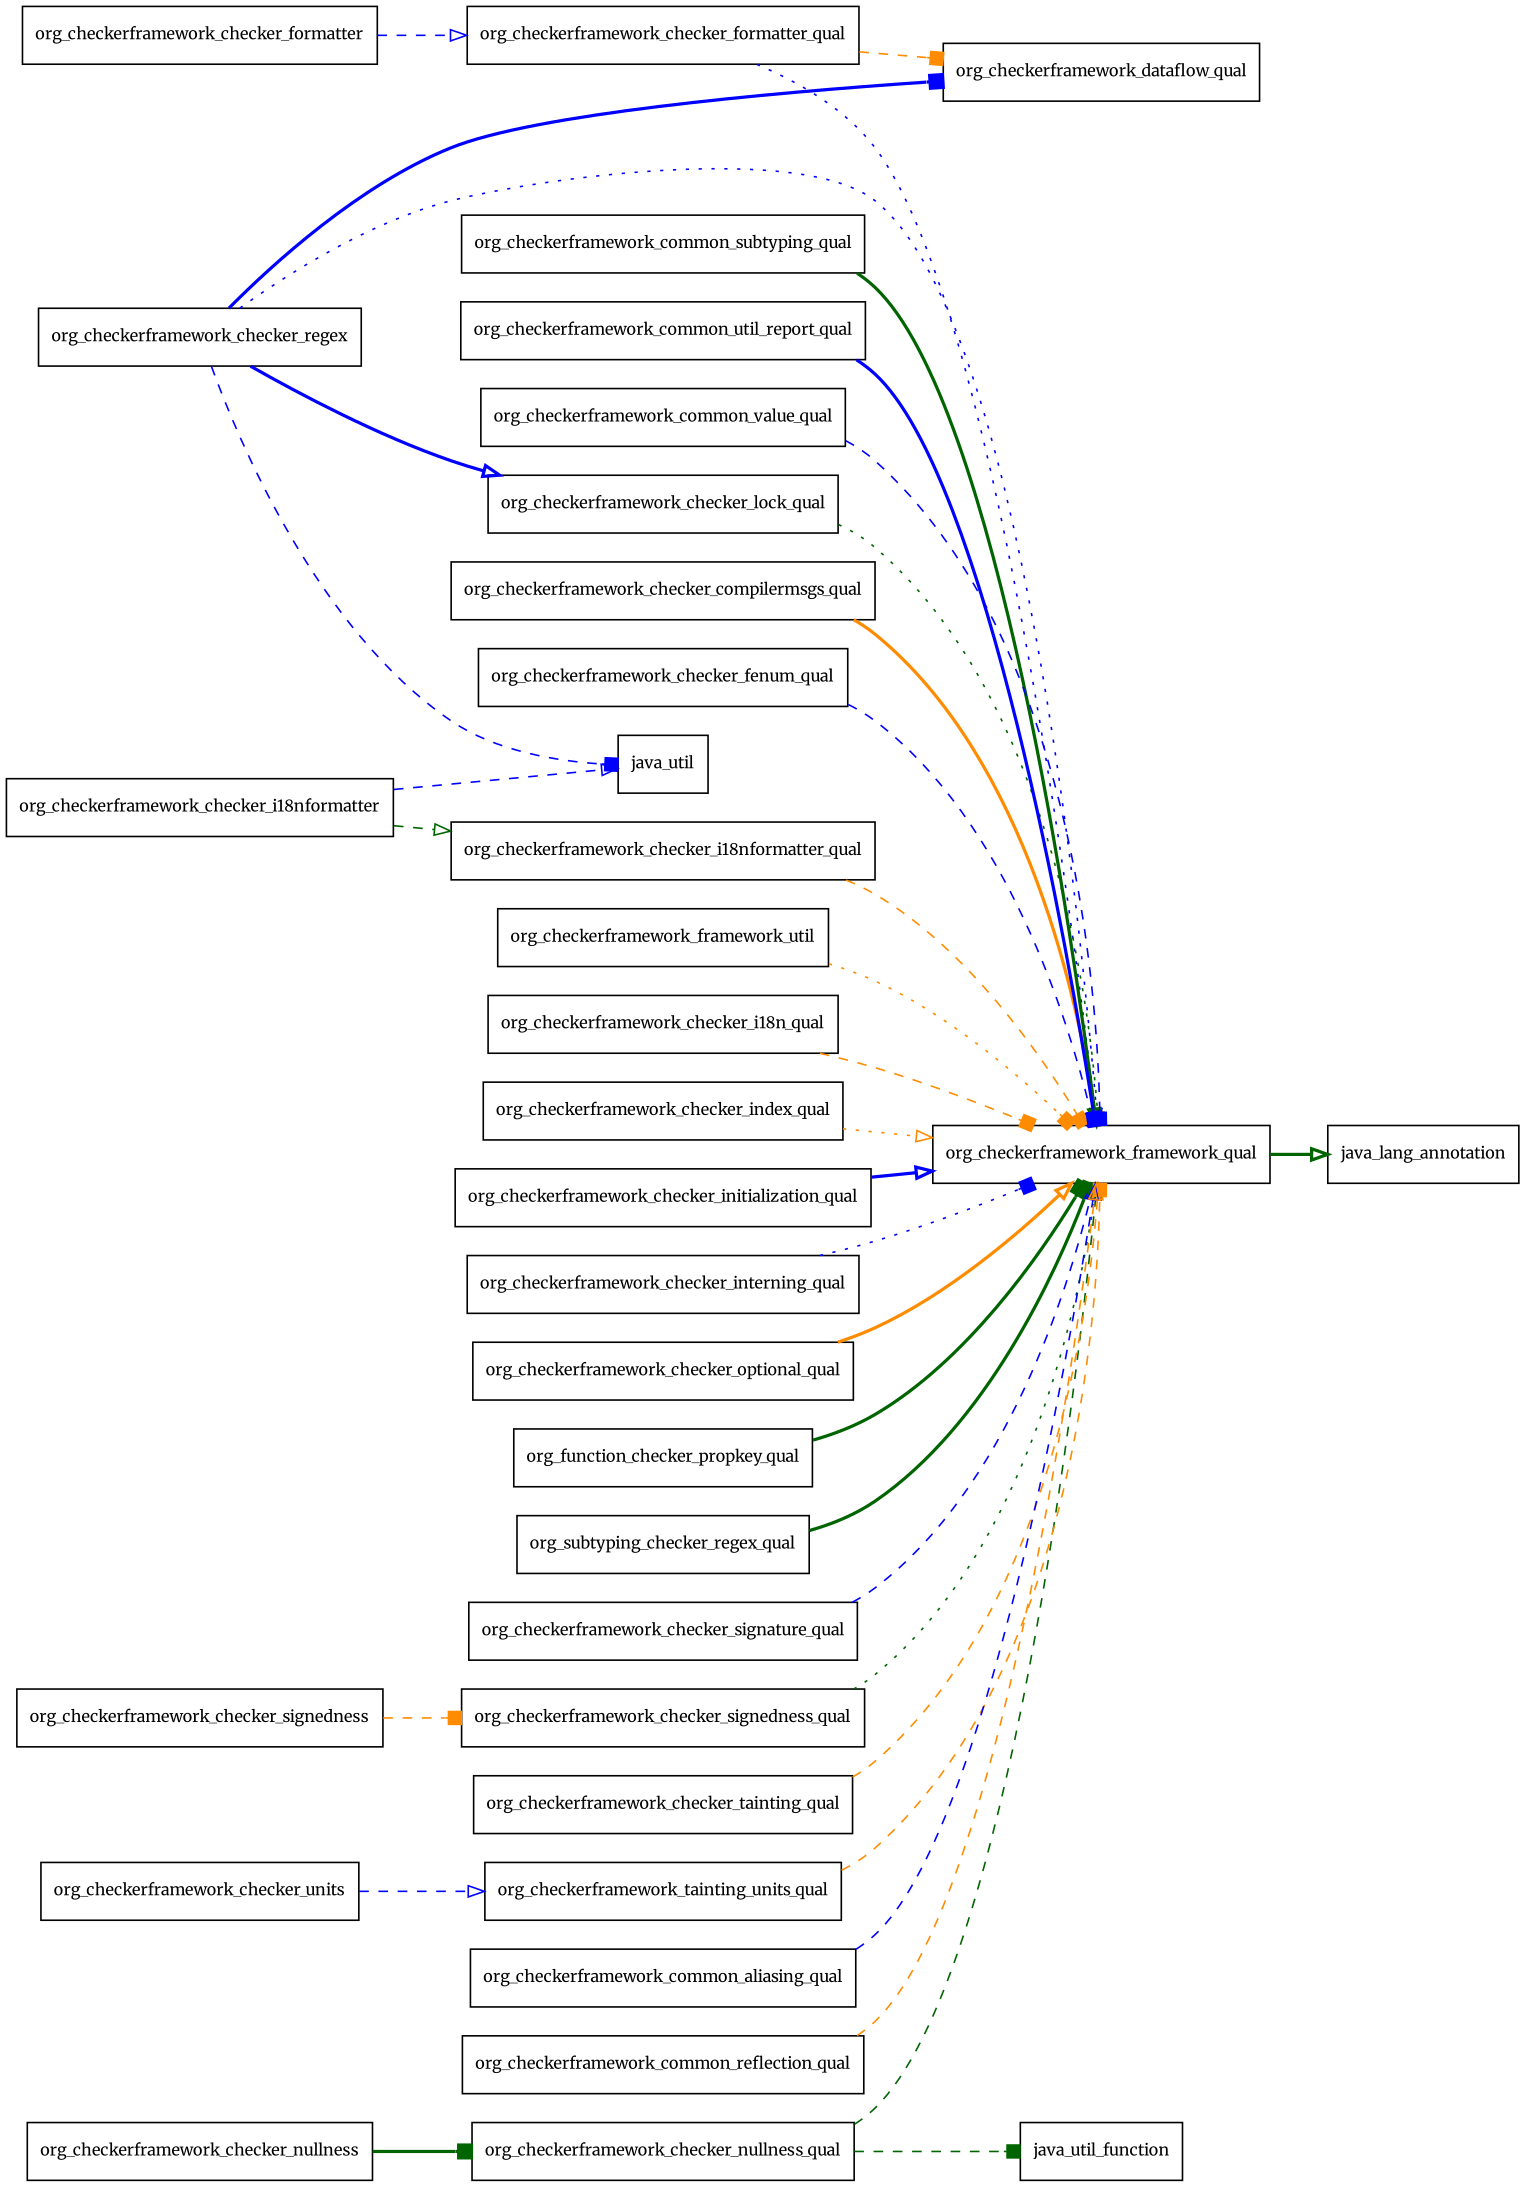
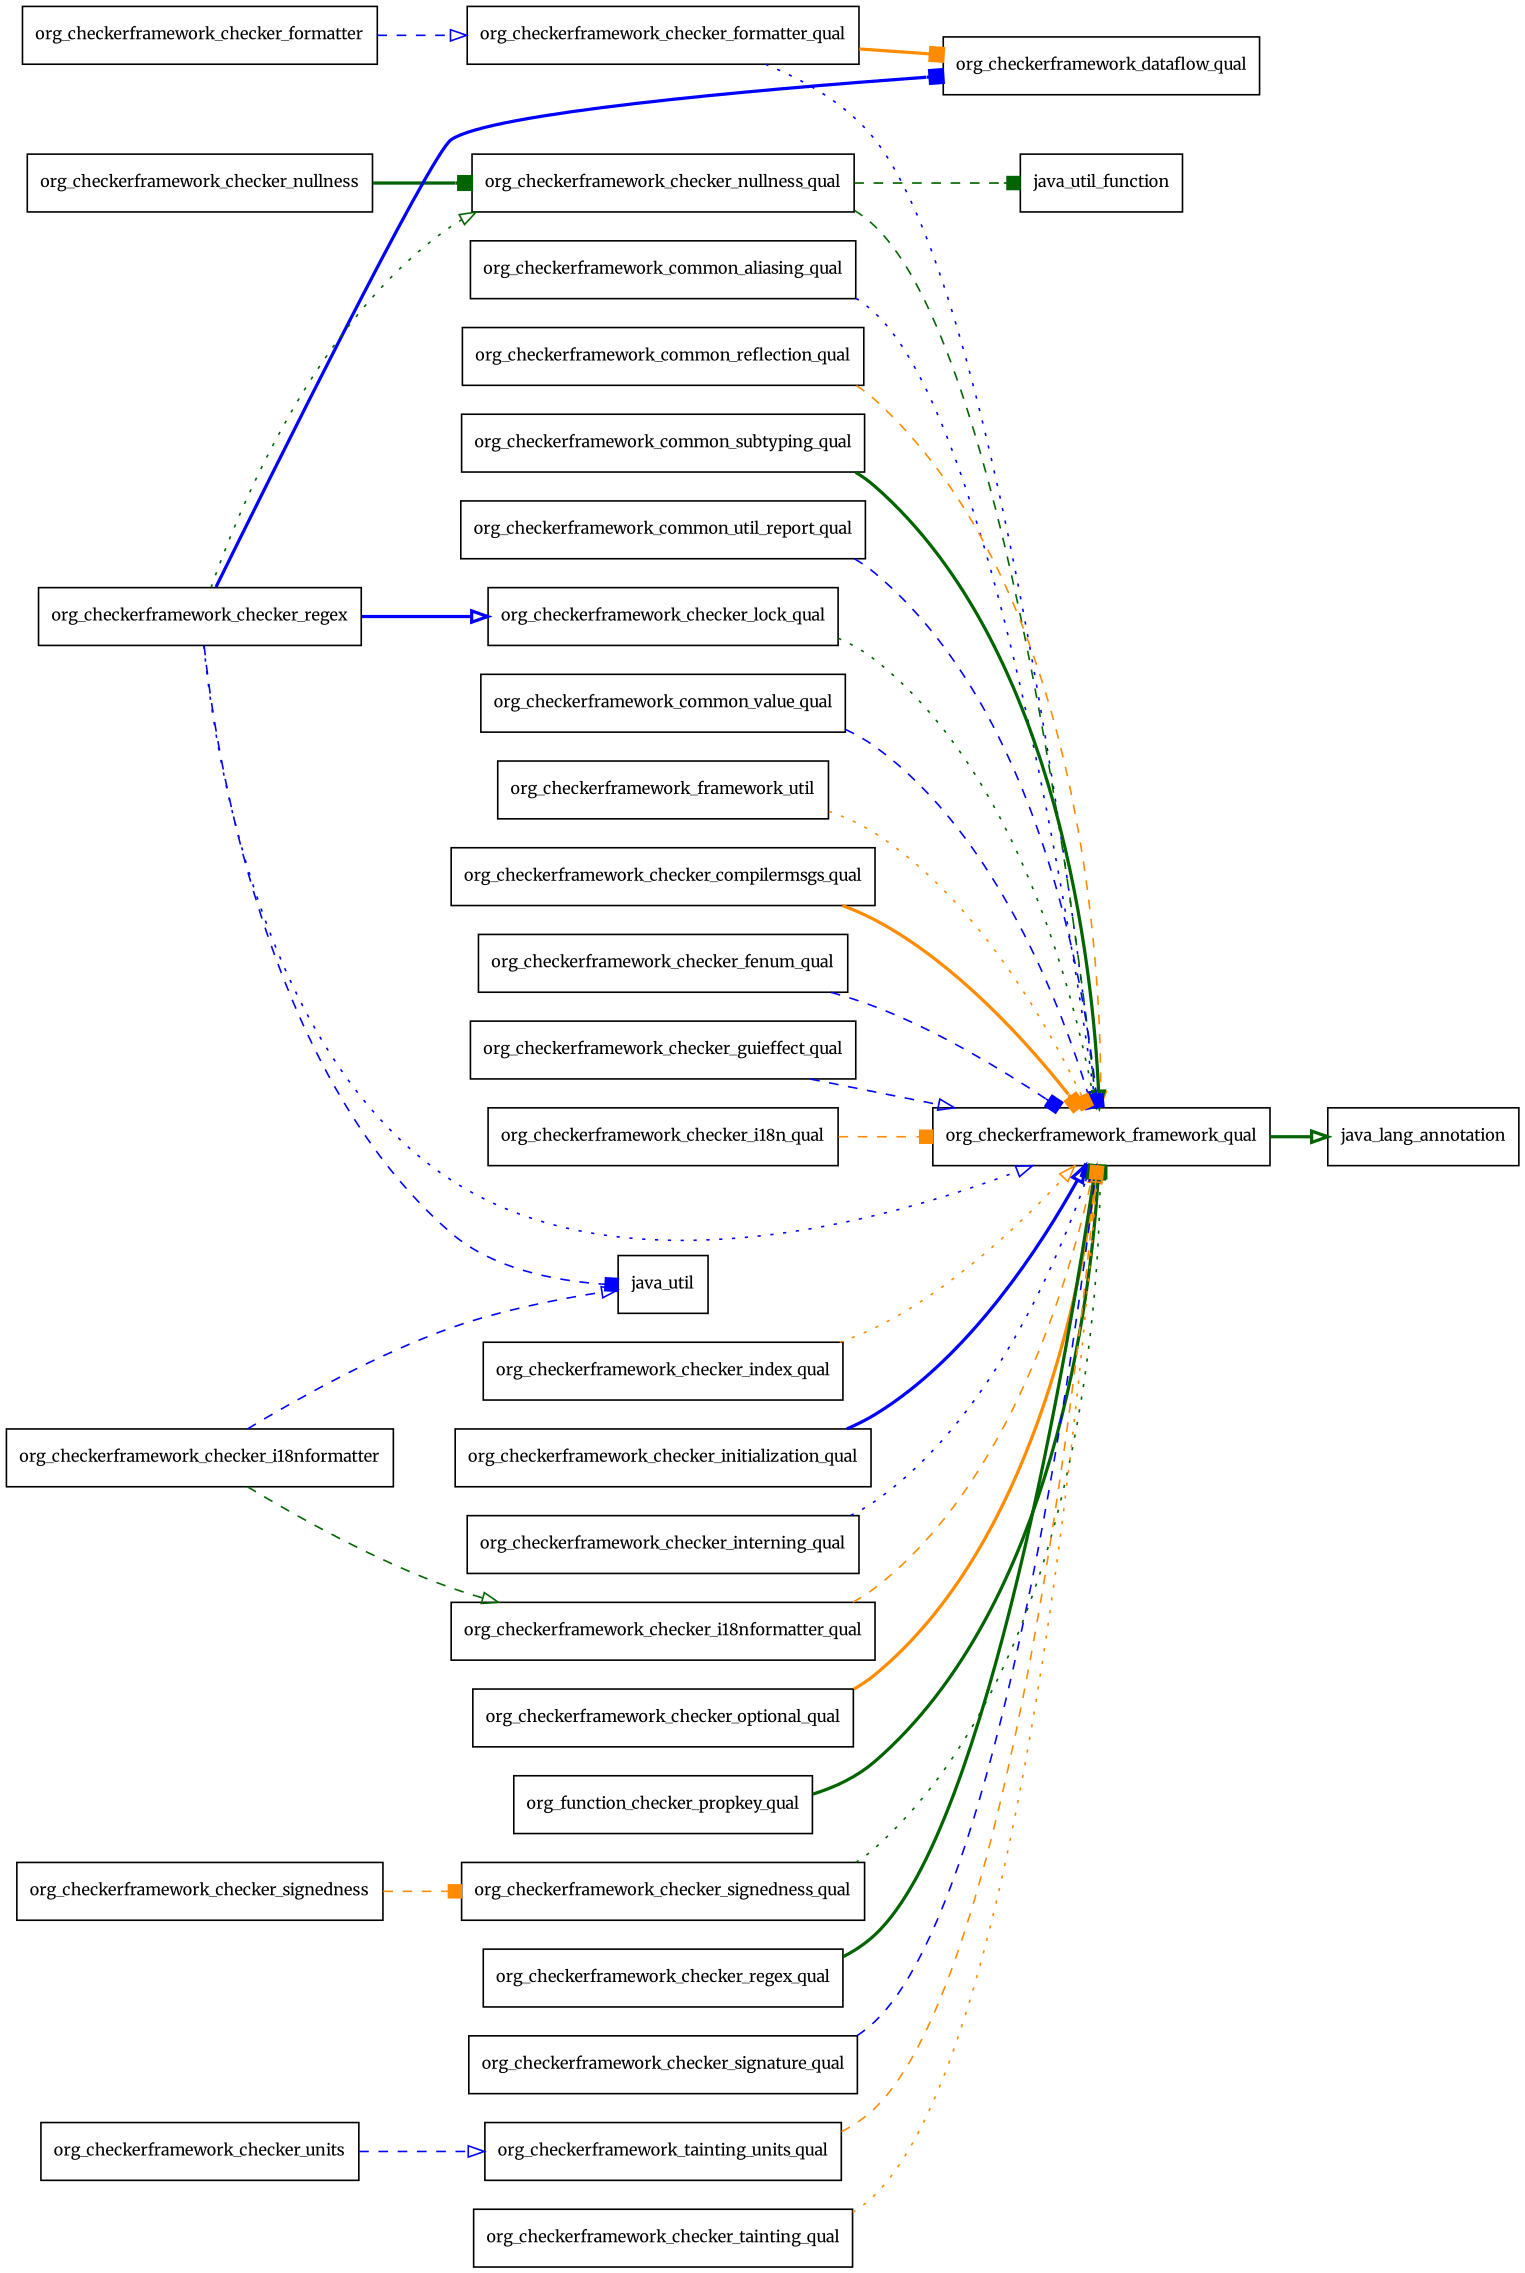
(893, 55) -> (893, 51)
none -> (291, 413)
(1015, 718) -> (1026, 800)
none -> (663, 1050)
(663, 1545) -> (663, 1978)
(1007, 1574) -> (1033, 1716)
(1015, 1591) -> (1013, 658)
